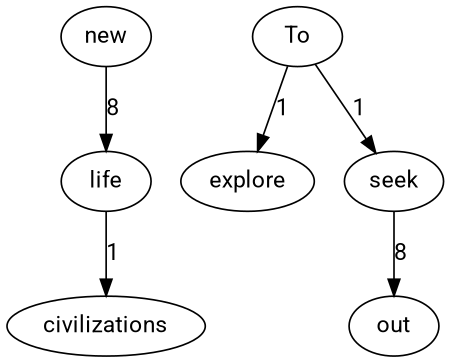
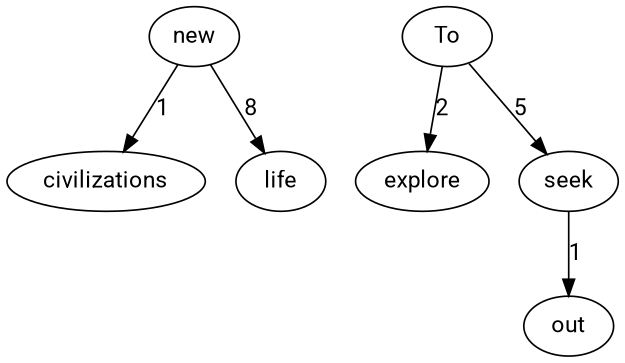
(283, 109) -> (442, 109)
(359, 109) -> (520, 109)
(106, 245) -> (155, 101)
(401, 254) -> (575, 254)
